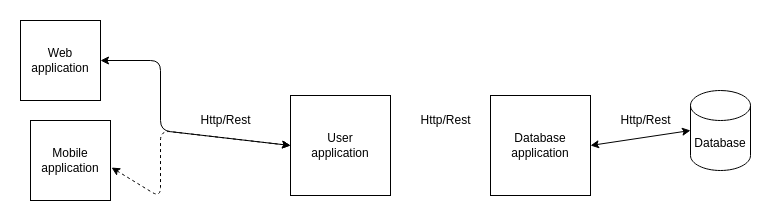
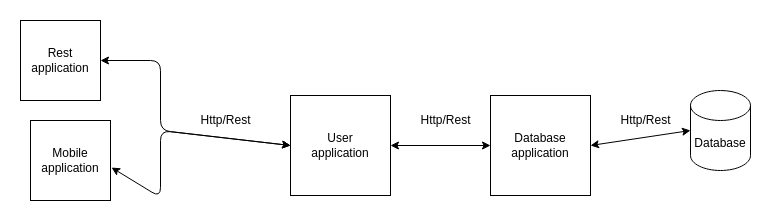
(61, 61) -> (61, 61)
none -> (440, 146)
(161, 186) -> (161, 186)
